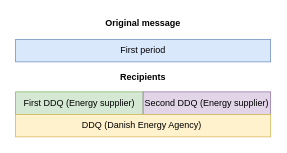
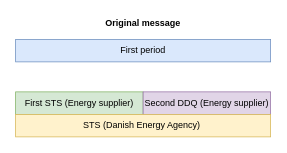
(143, 77) -> none
(79, 103) -> (79, 103)
(143, 126) -> (143, 126)
